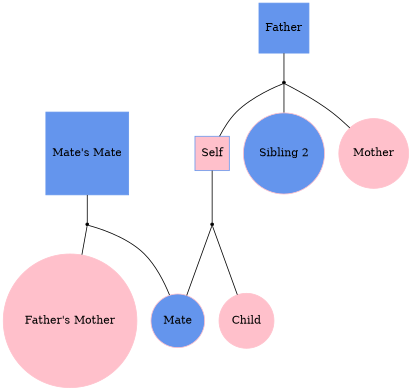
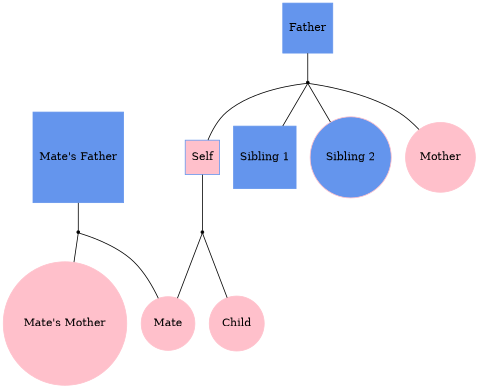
(87, 153) -> (78, 157)
none -> (265, 157)
(70, 321) -> (65, 324)
(178, 321) -> (168, 324)
